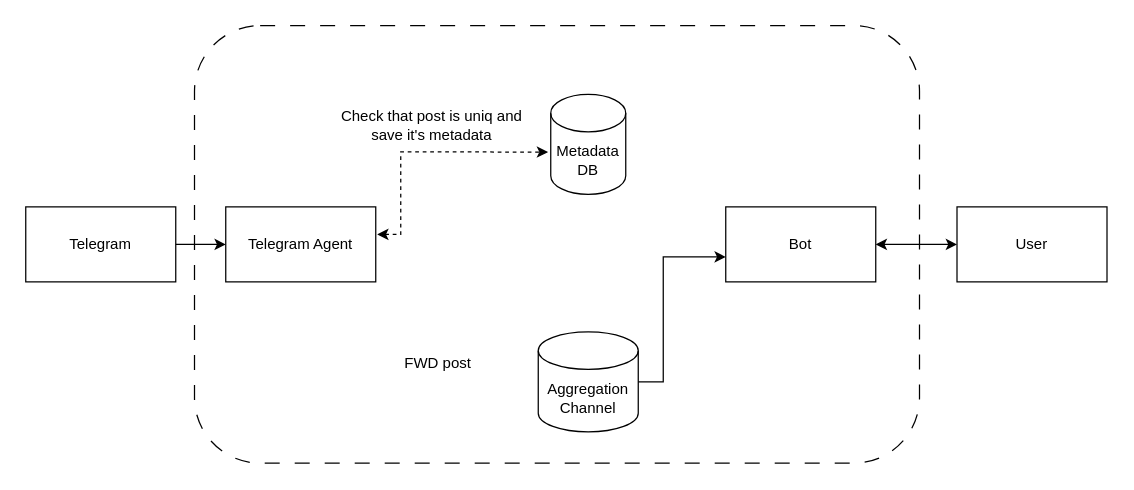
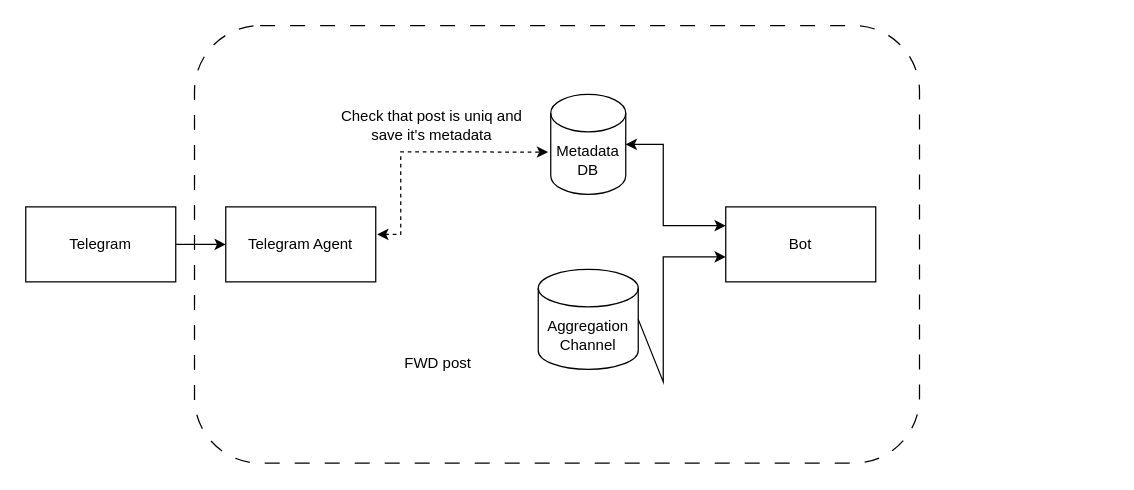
none -> (663, 198)
(916, 244) -> none
(1032, 244) -> none
(588, 382) -> (588, 319)
